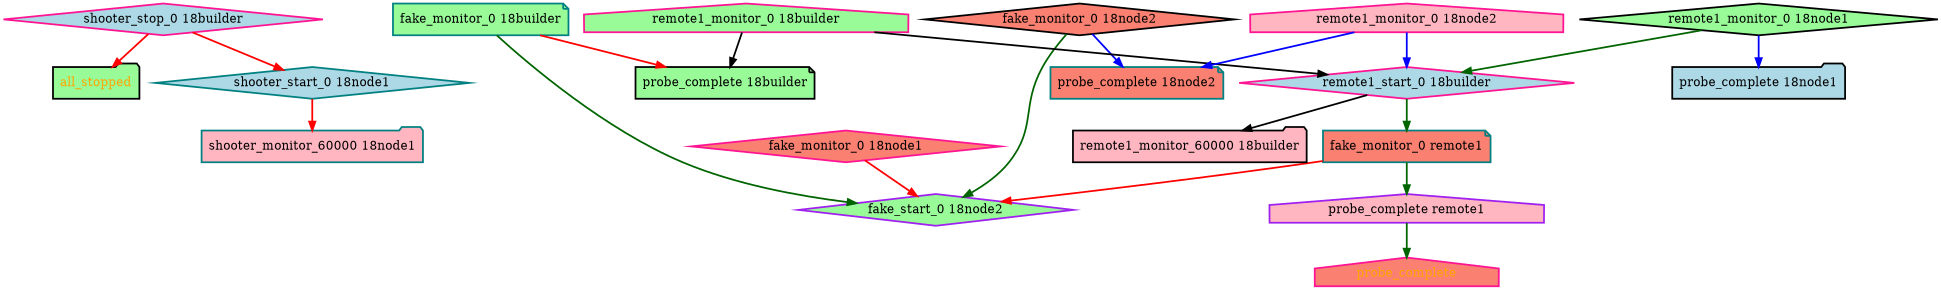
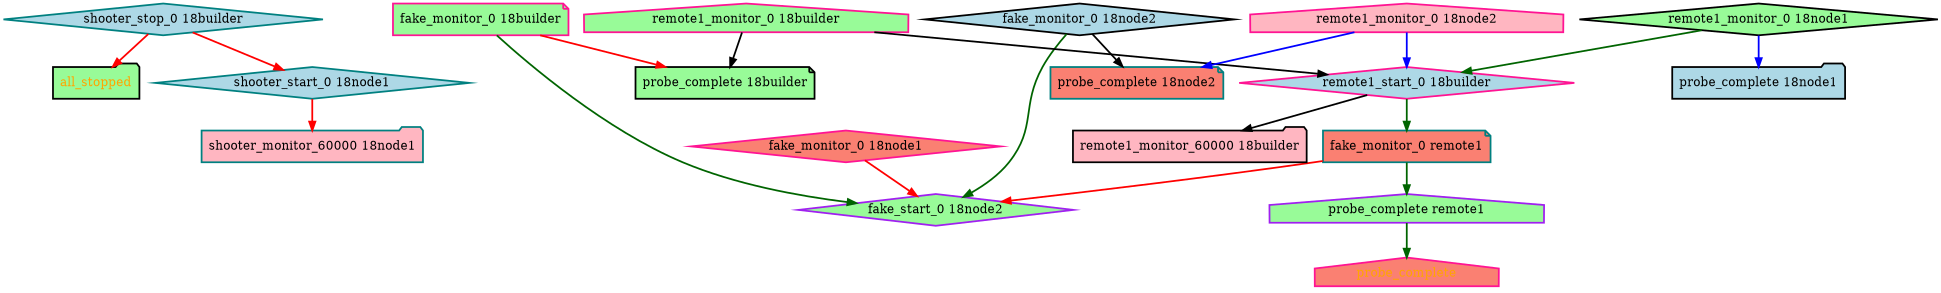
(163, 19) -> (163, 19)
(481, 19) -> (481, 19)
(1080, 19) -> (1080, 19)
(1104, 47) -> (1104, 47)
(1407, 210) -> (1407, 210)
